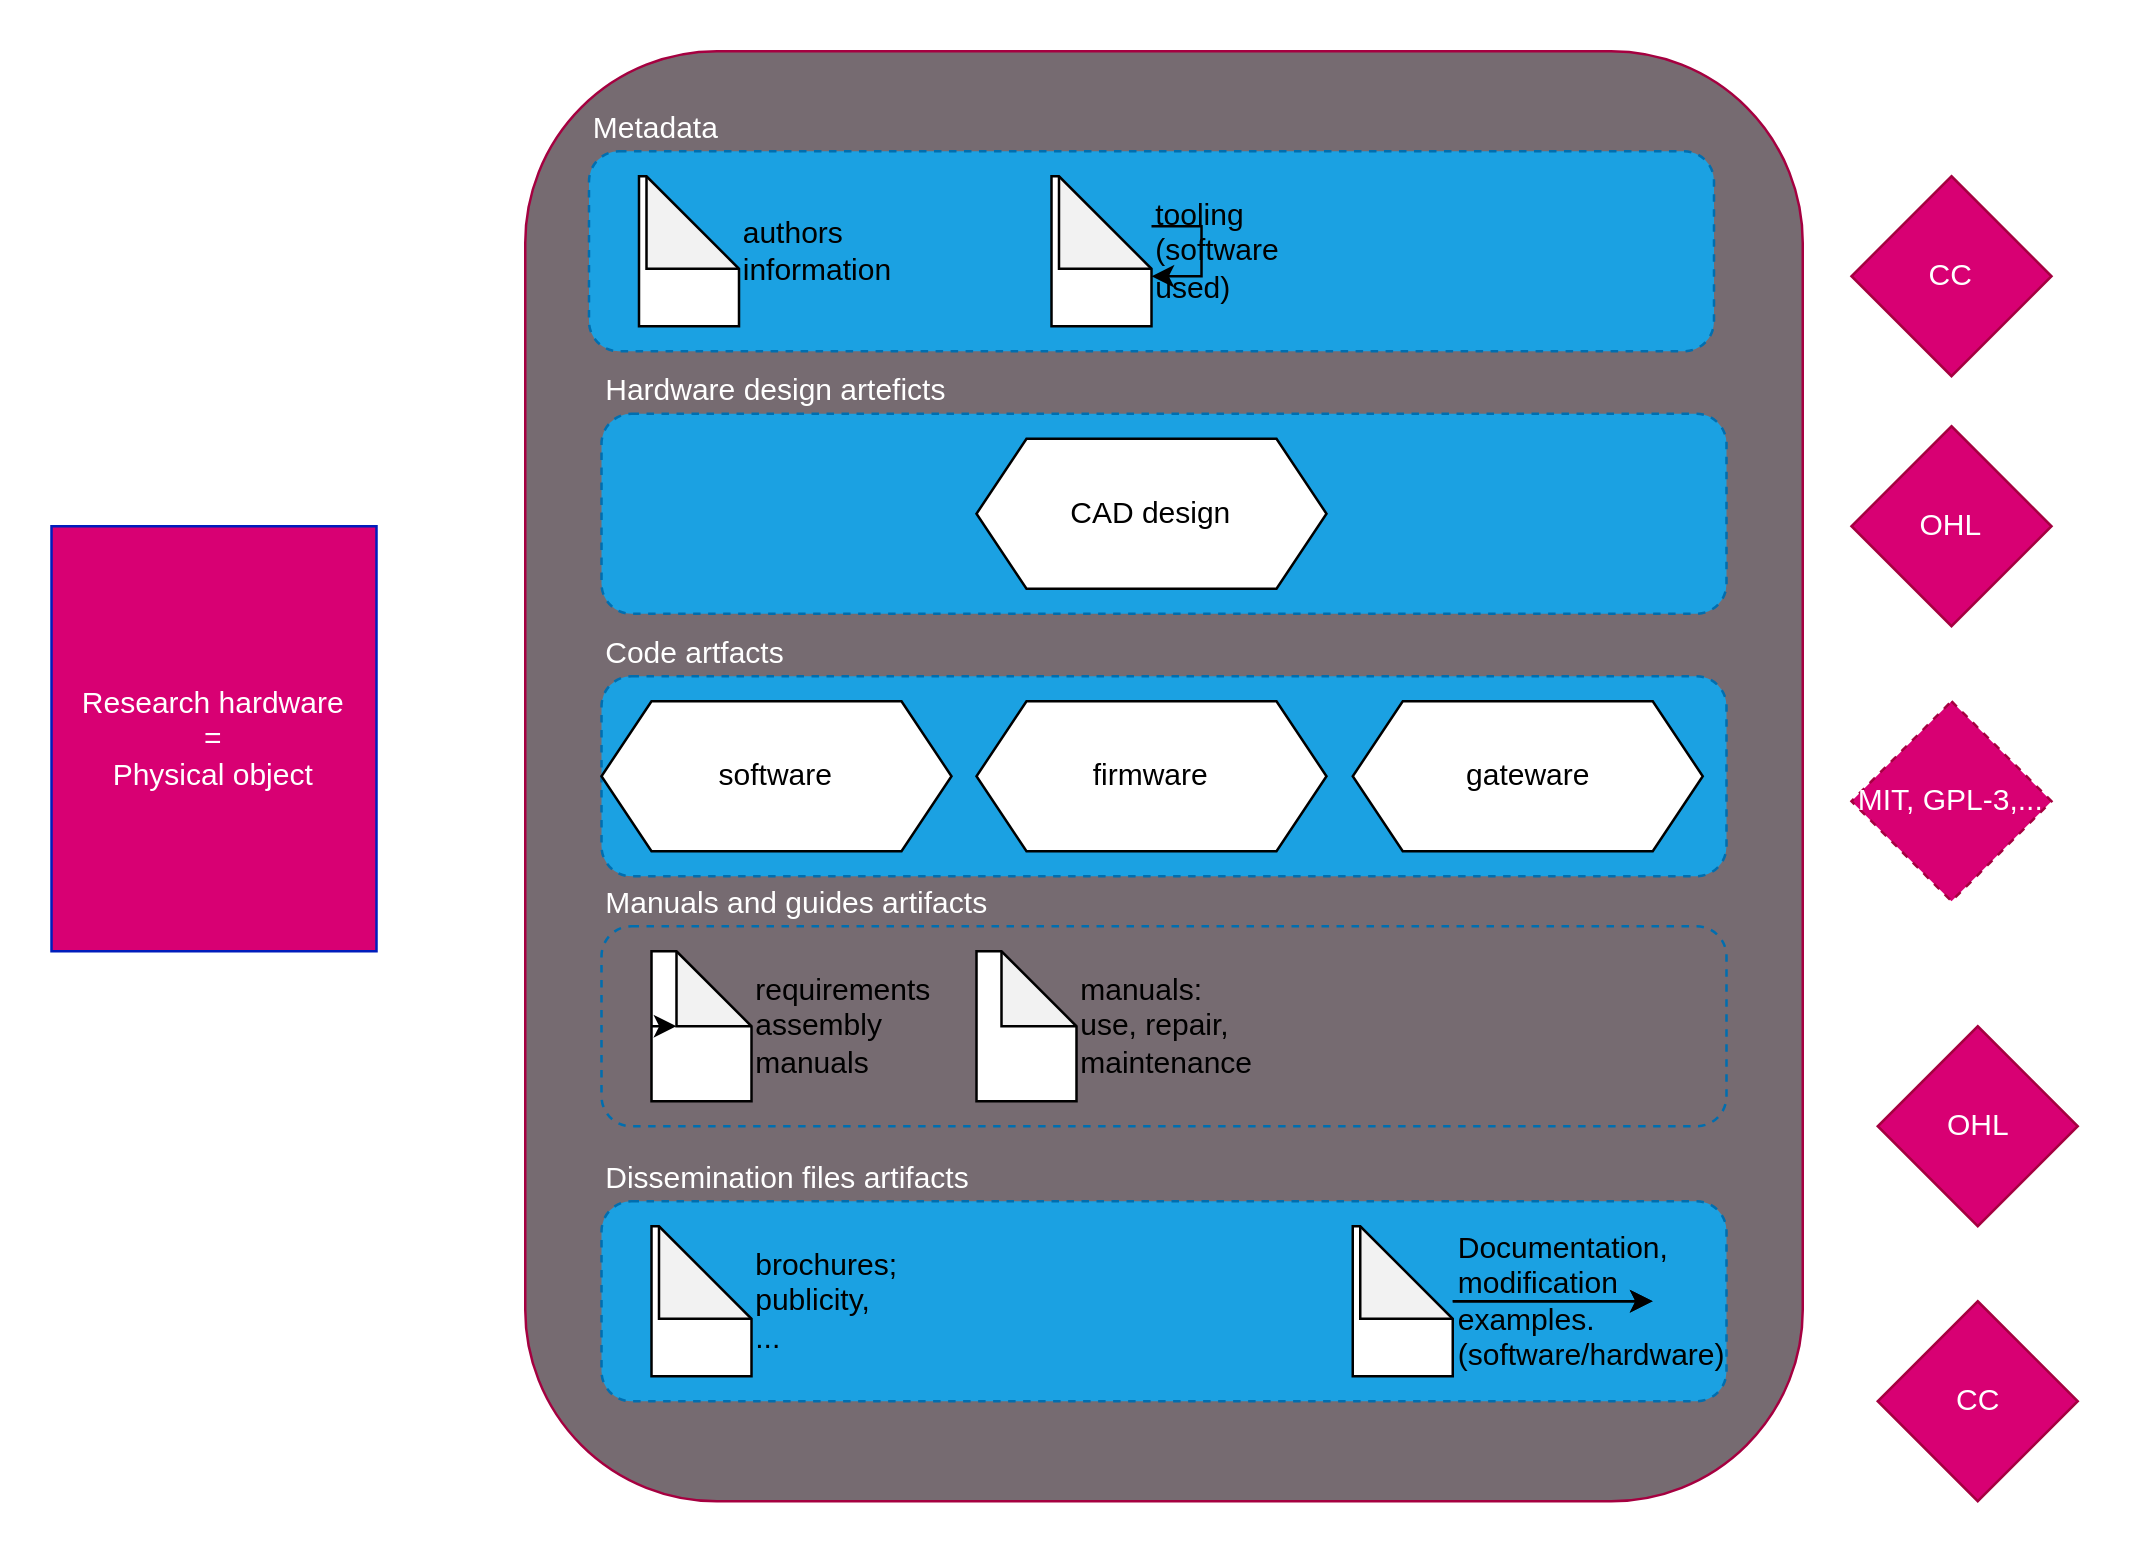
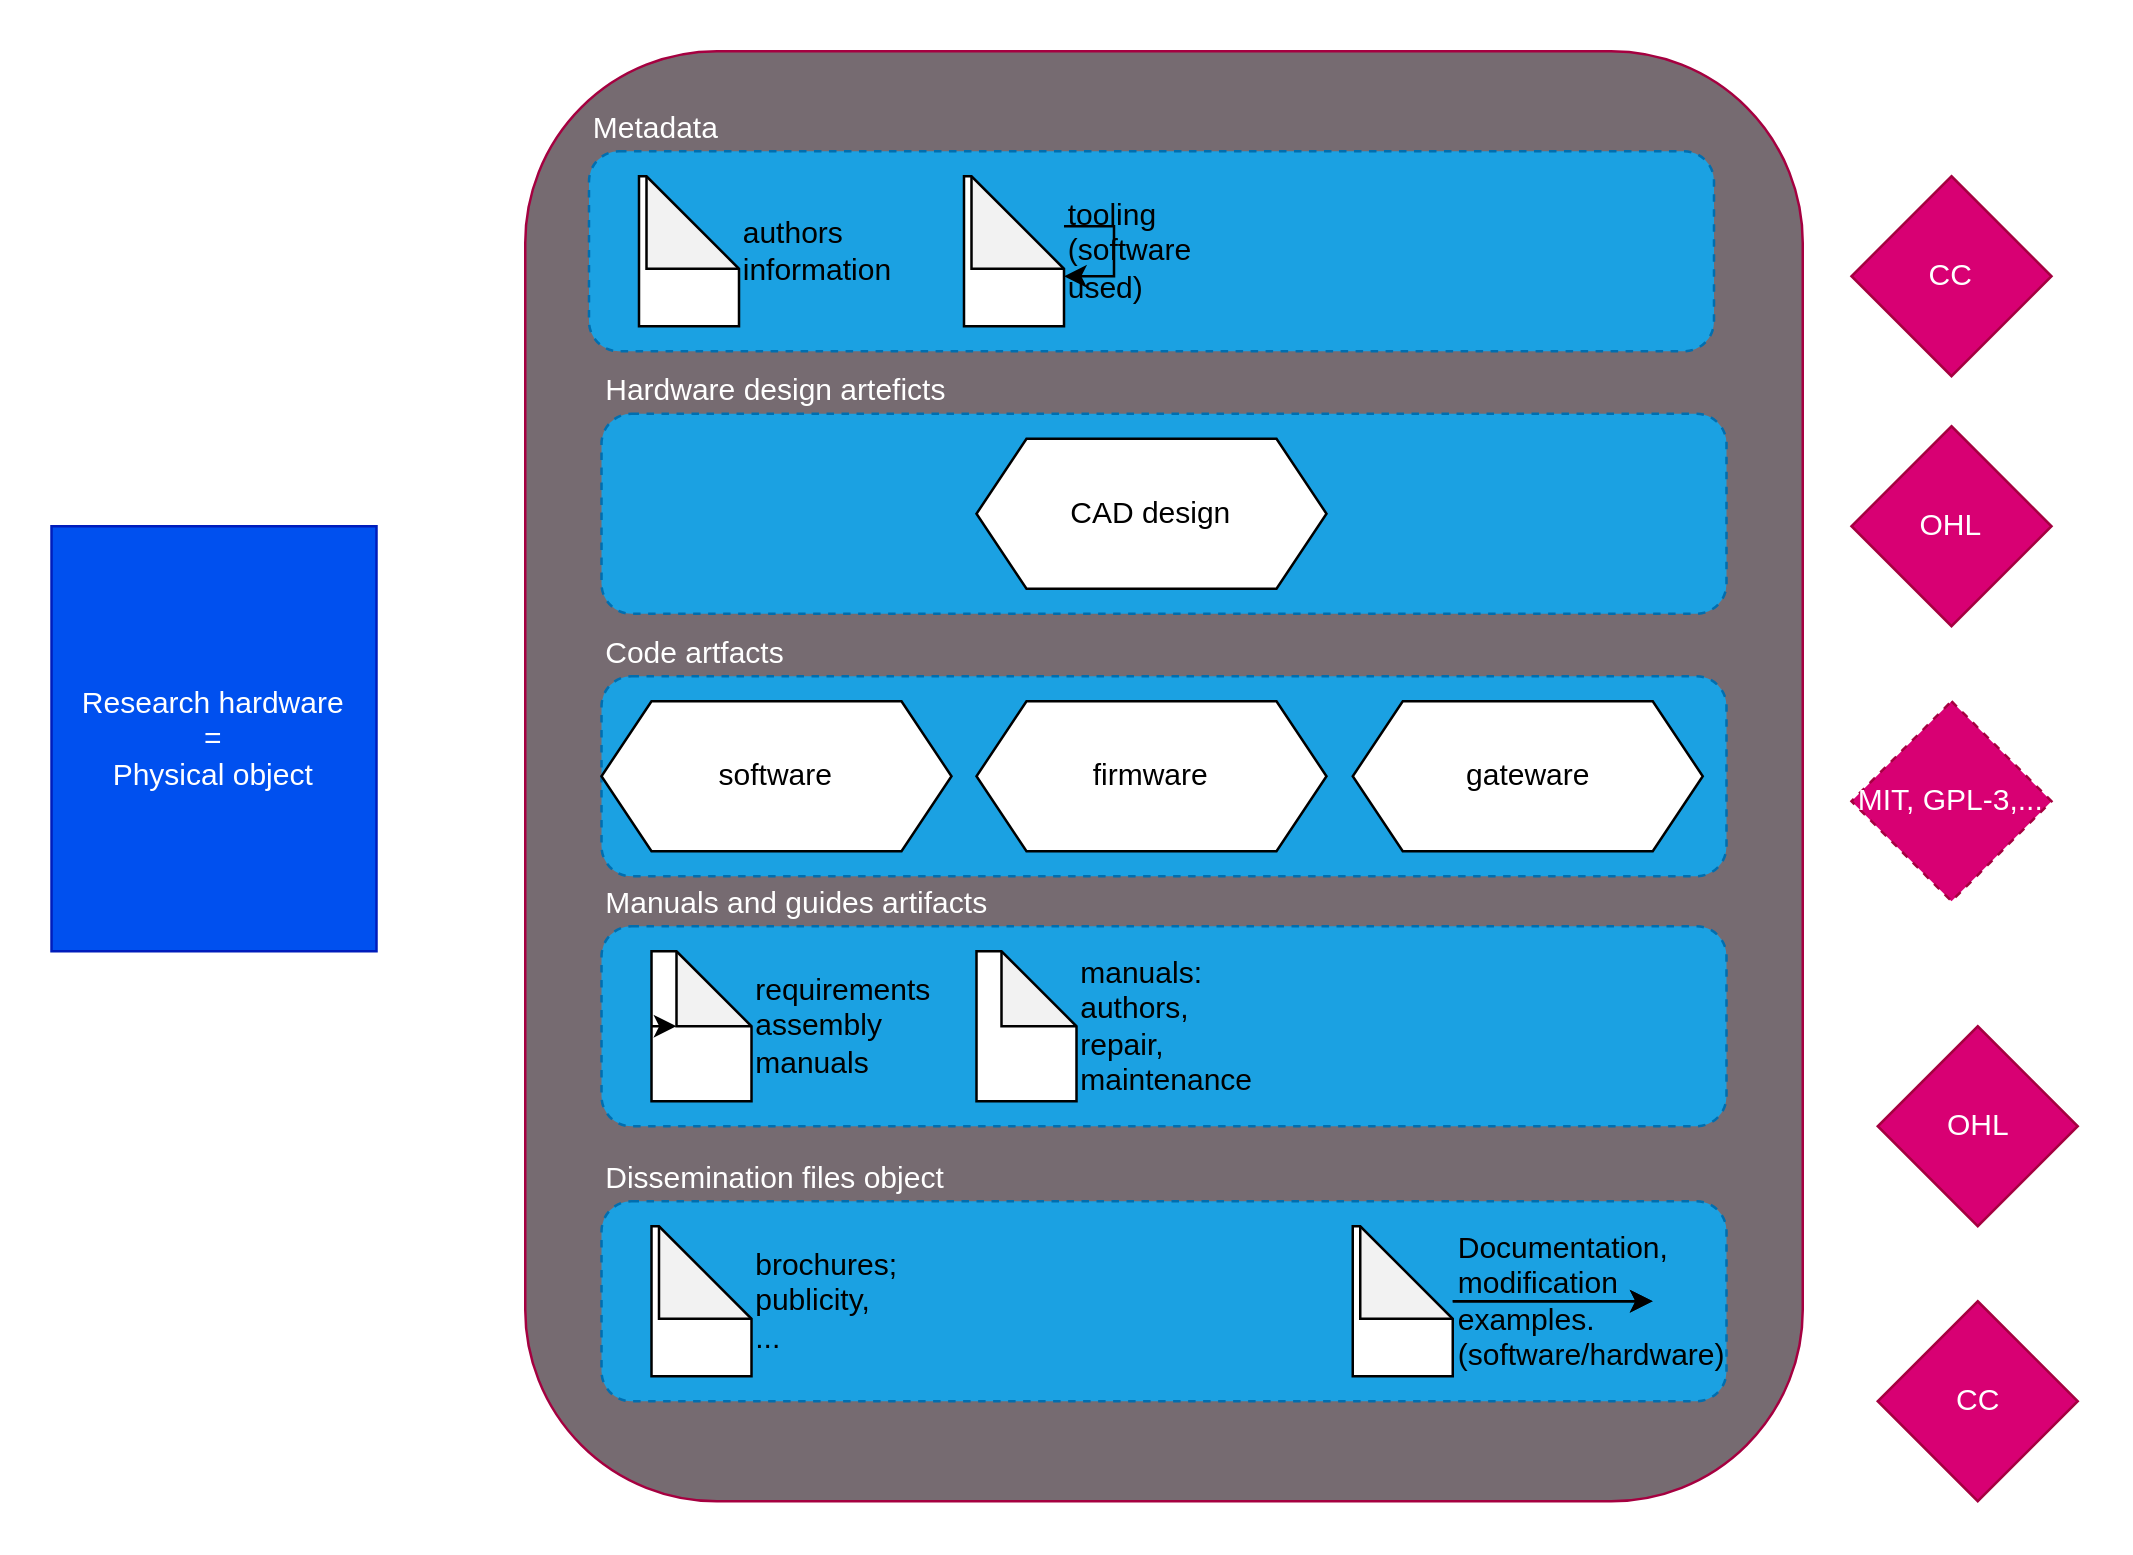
(843, 26) -> (810, 26)
(1101, 251) -> (1014, 251)
(214, 739) -> (214, 739)
(1134, 1026) -> (1134, 1026)
(1164, 1026) -> (1164, 1026)
(819, 1176) -> (797, 1176)
